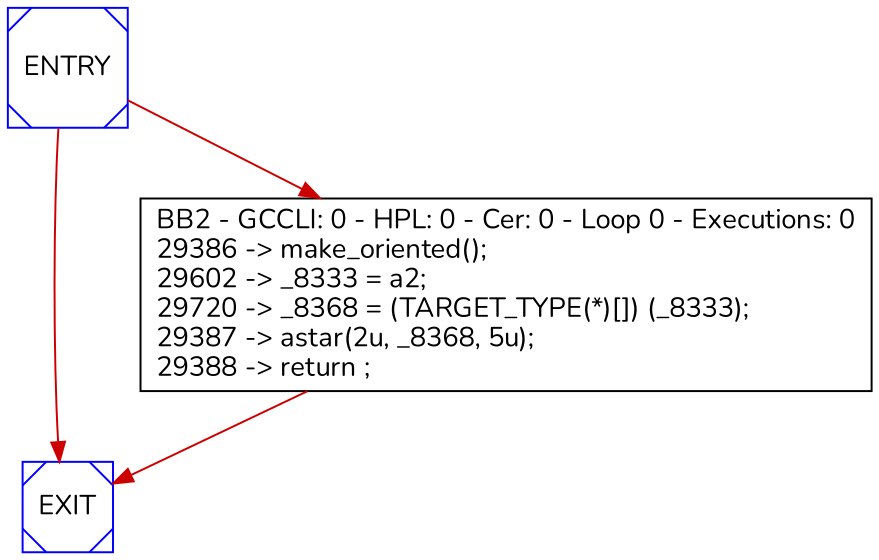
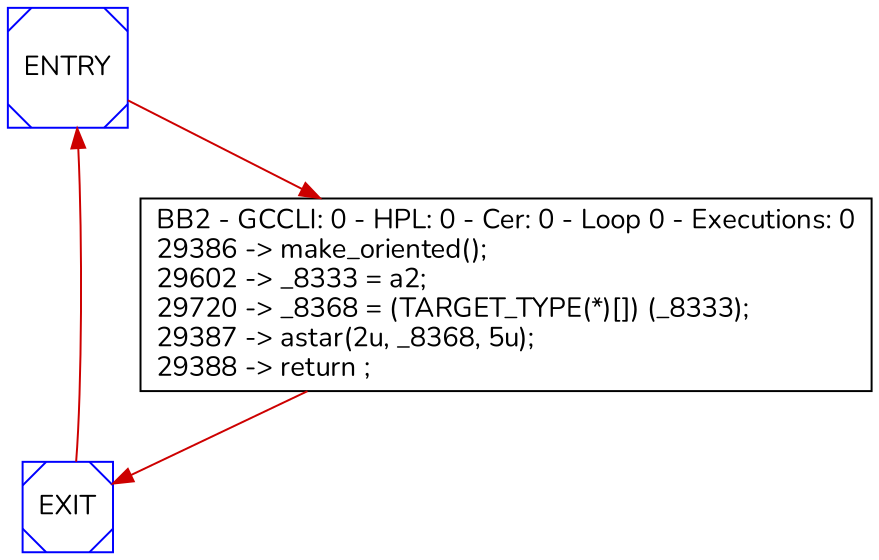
(55, 285) -> (81, 305)
